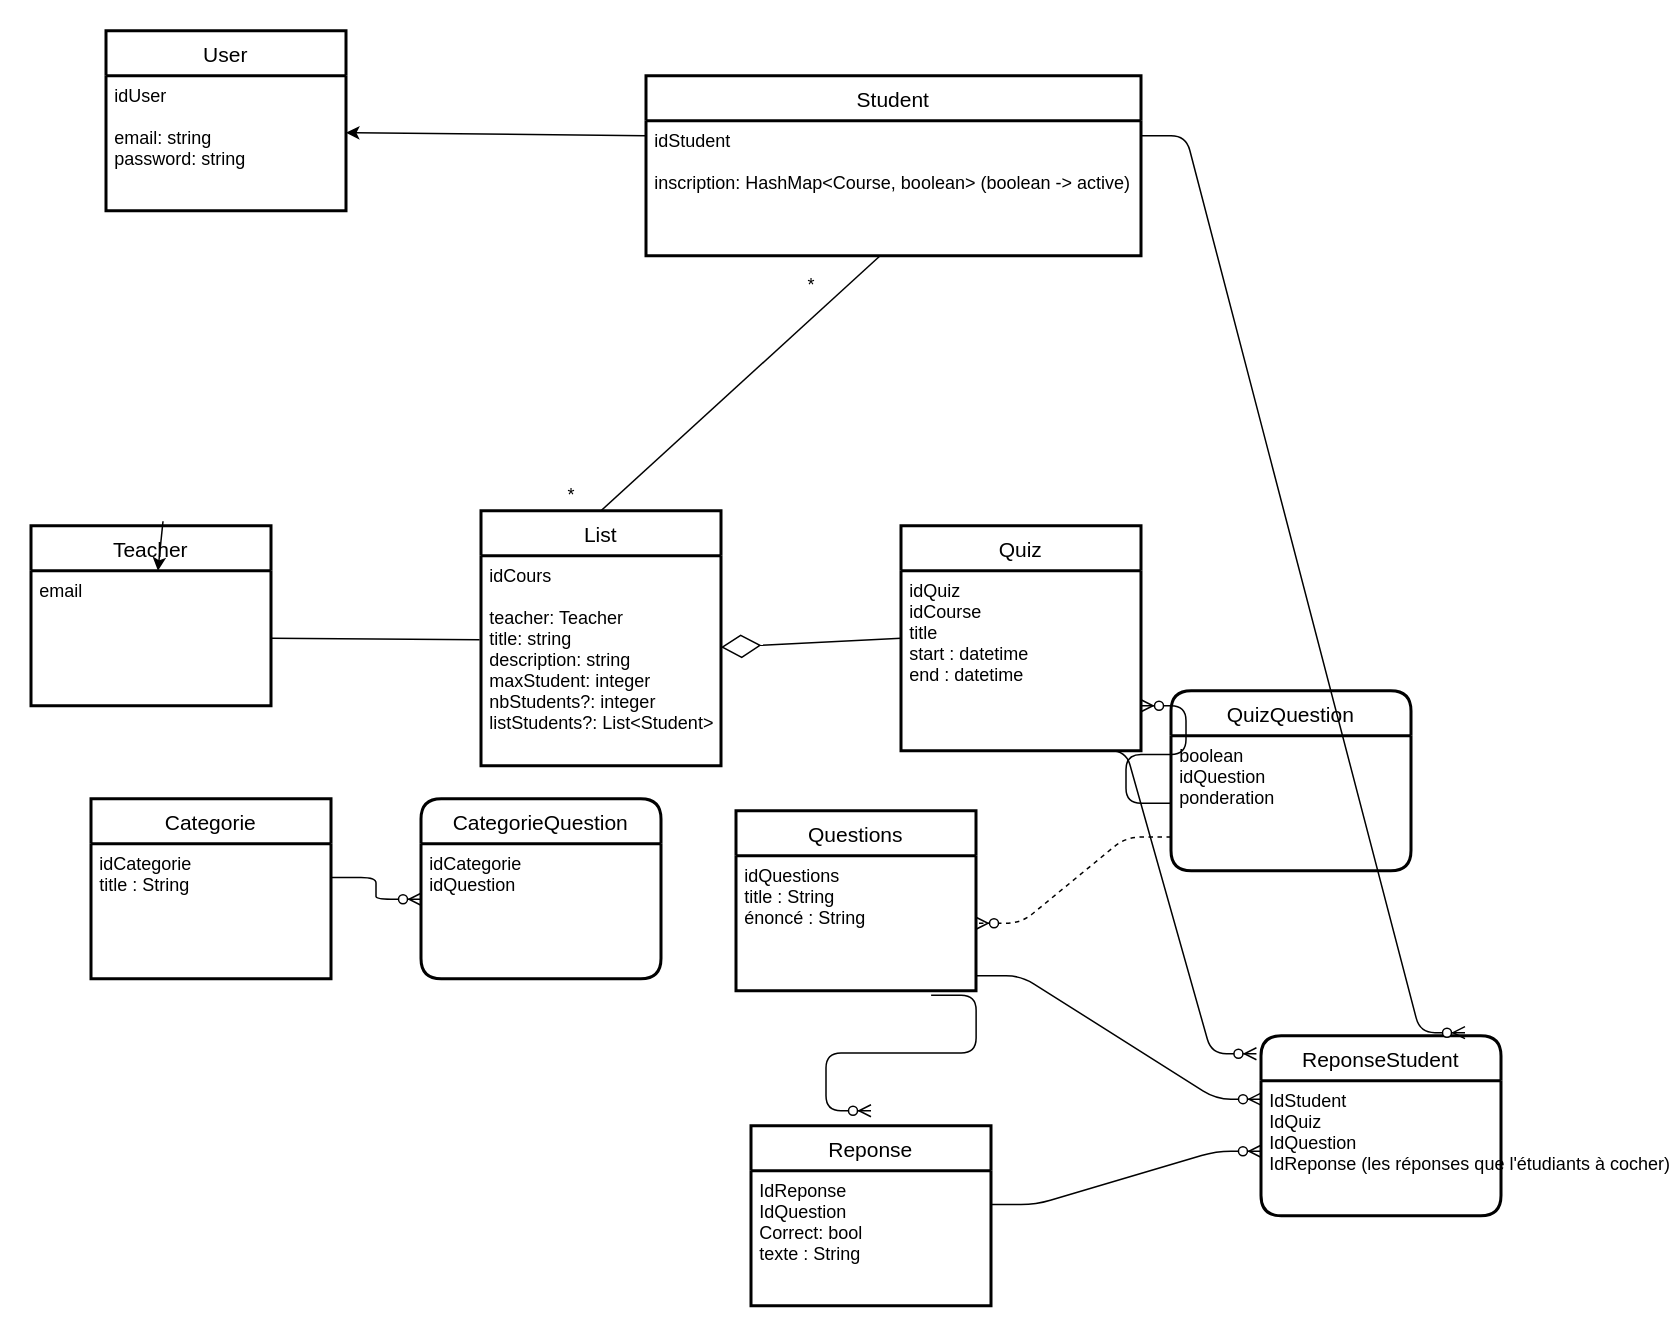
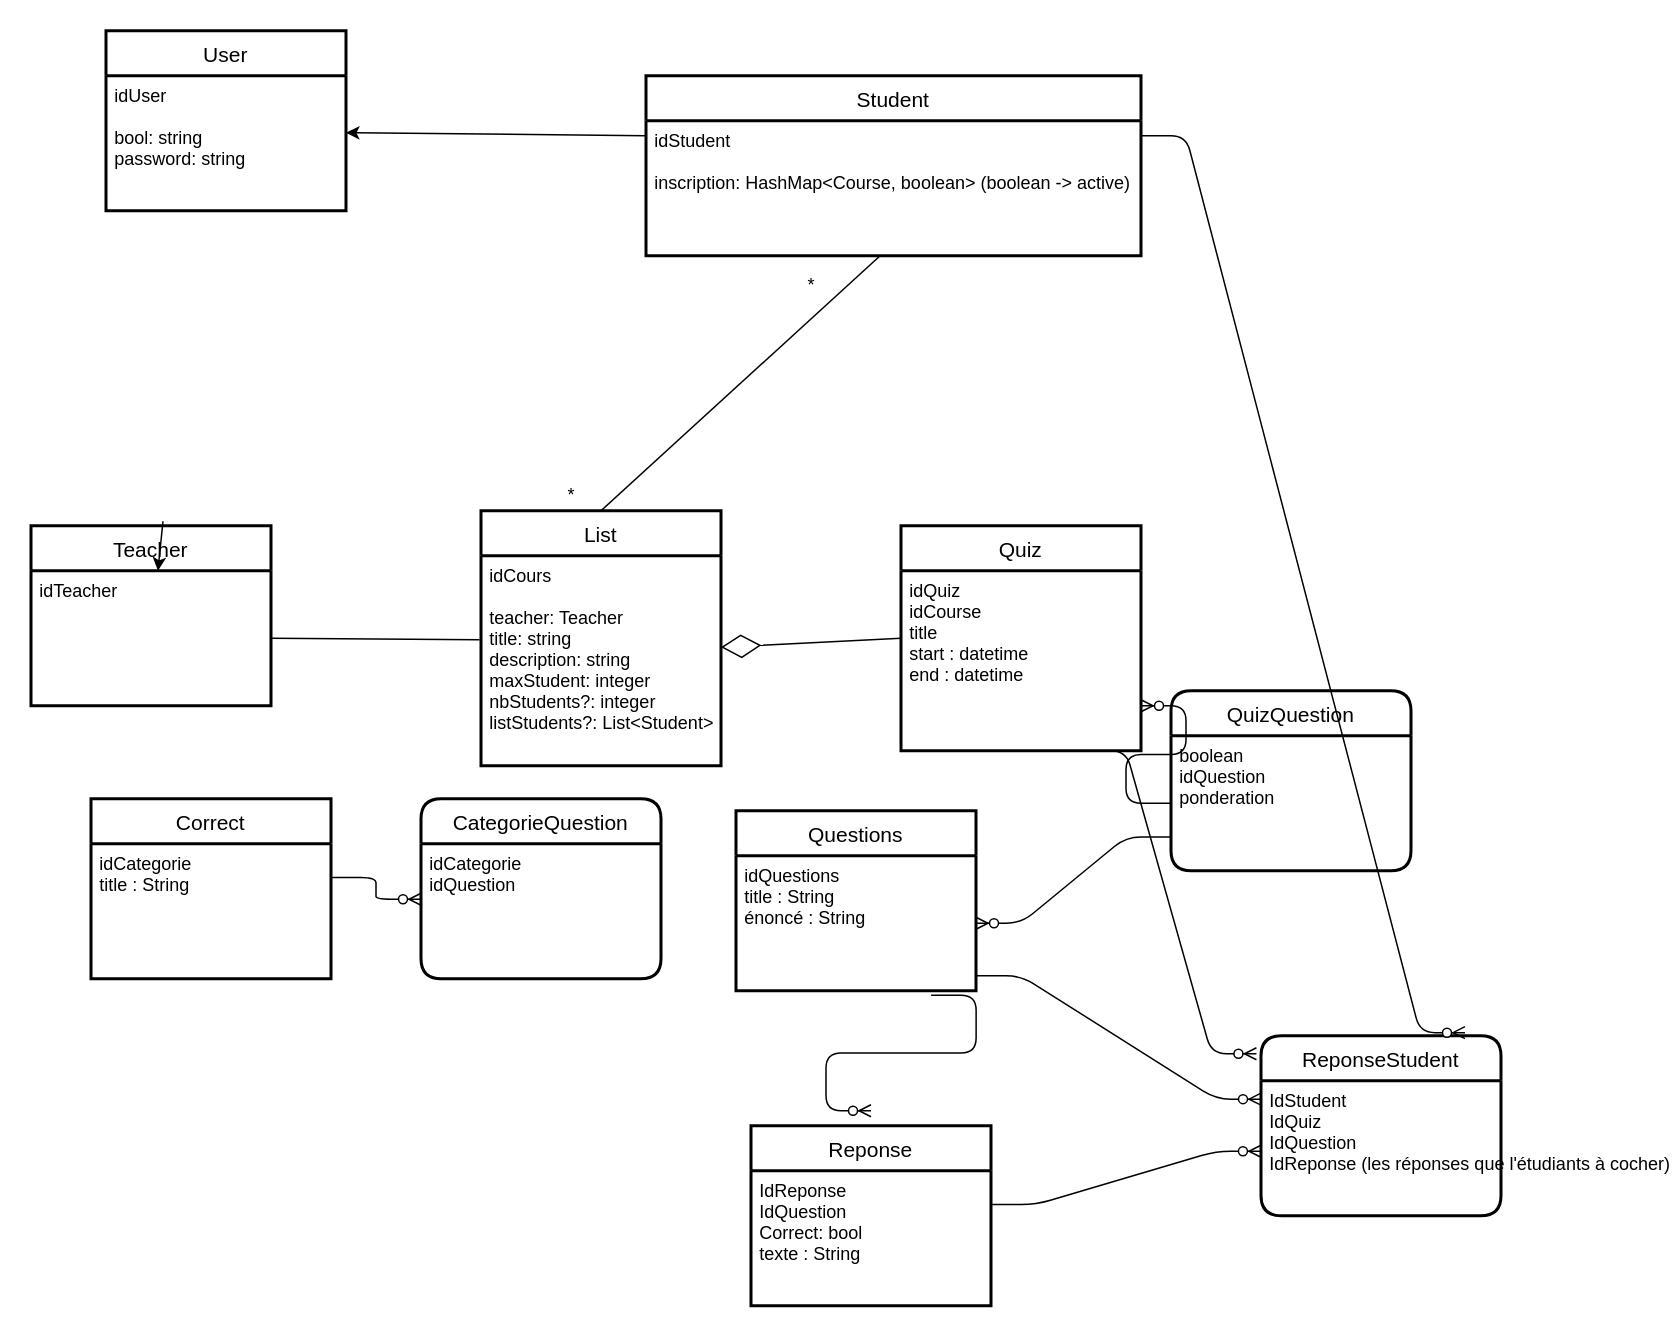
(142, 96) -> (142, 96)
(60, 591) -> (82, 591)
(210, 823) -> (210, 823)
(1081, 874) -> (1081, 874)
